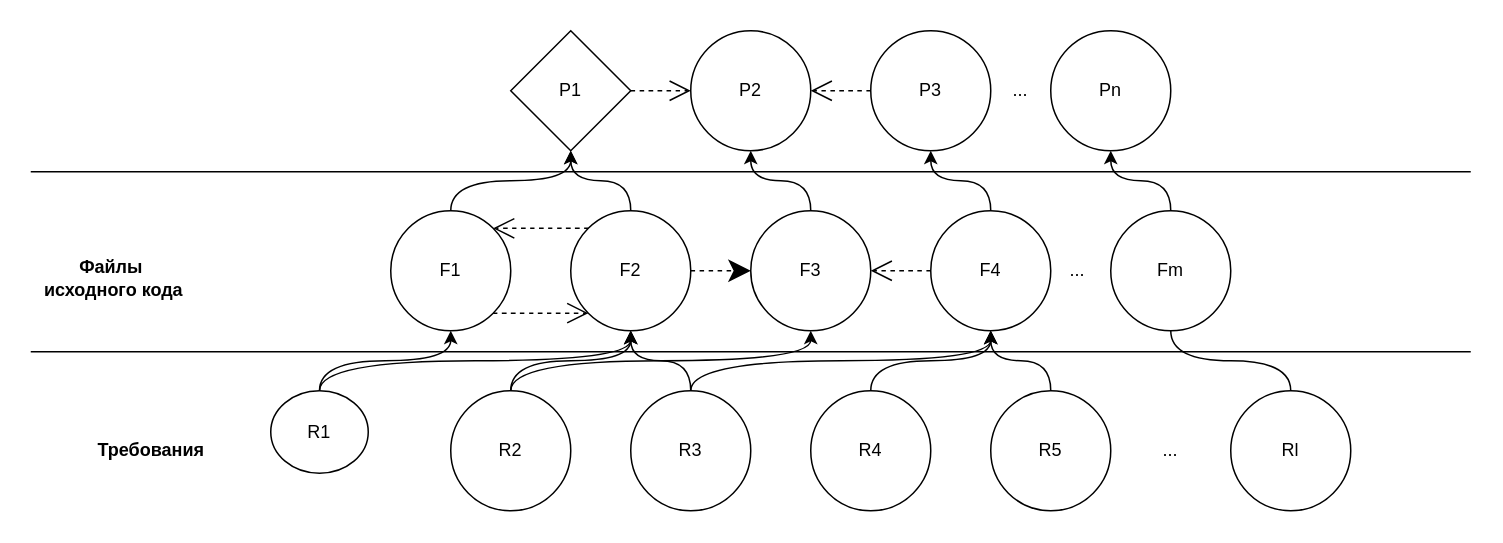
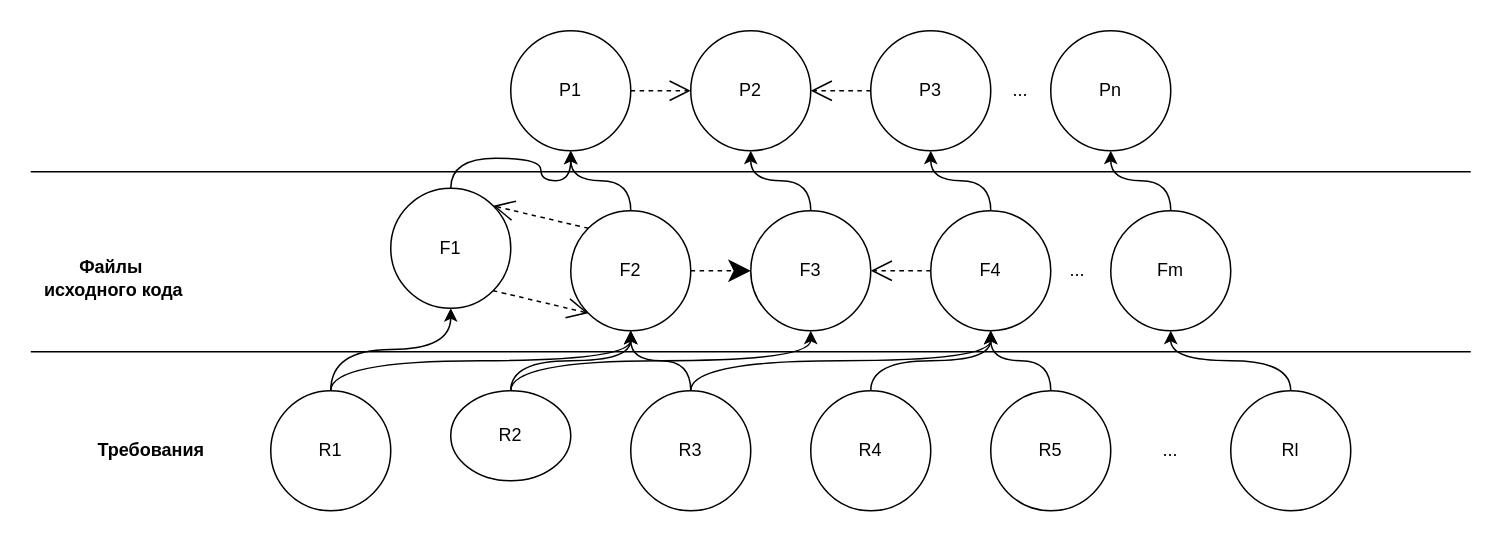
(571, 91) -> (571, 91)
(451, 271) -> (451, 248)
(1173, 342) -> (1186, 356)
(320, 432) -> (331, 451)
(511, 451) -> (511, 436)
